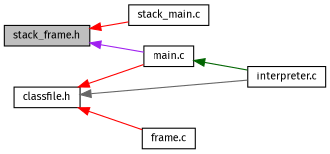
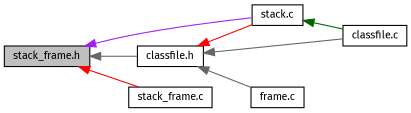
(169, 15) -> (170, 97)
none -> (119, 56)
(169, 56) -> (278, 15)
(287, 77) -> (375, 36)
(115, 121) -> (229, 79)
